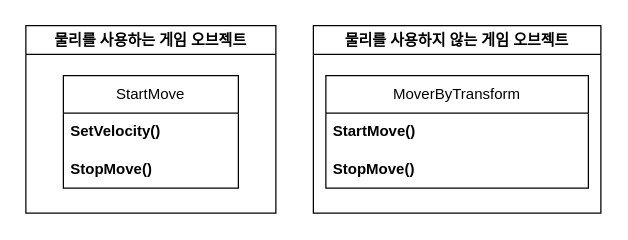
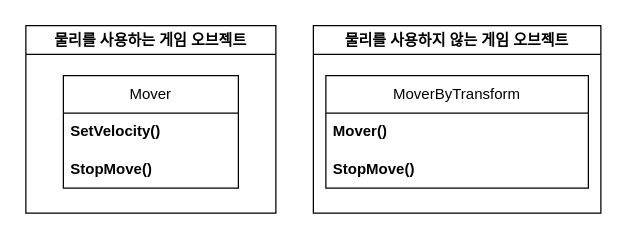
(151, 94) -> (151, 94)
(379, 132) -> (363, 132)
